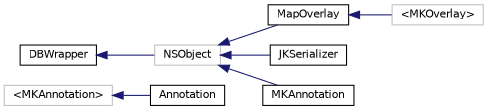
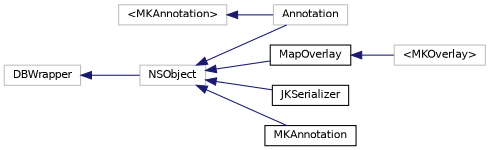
none -> (246, 43)
(58, 55) -> (42, 75)
(188, 95) -> (310, 15)
